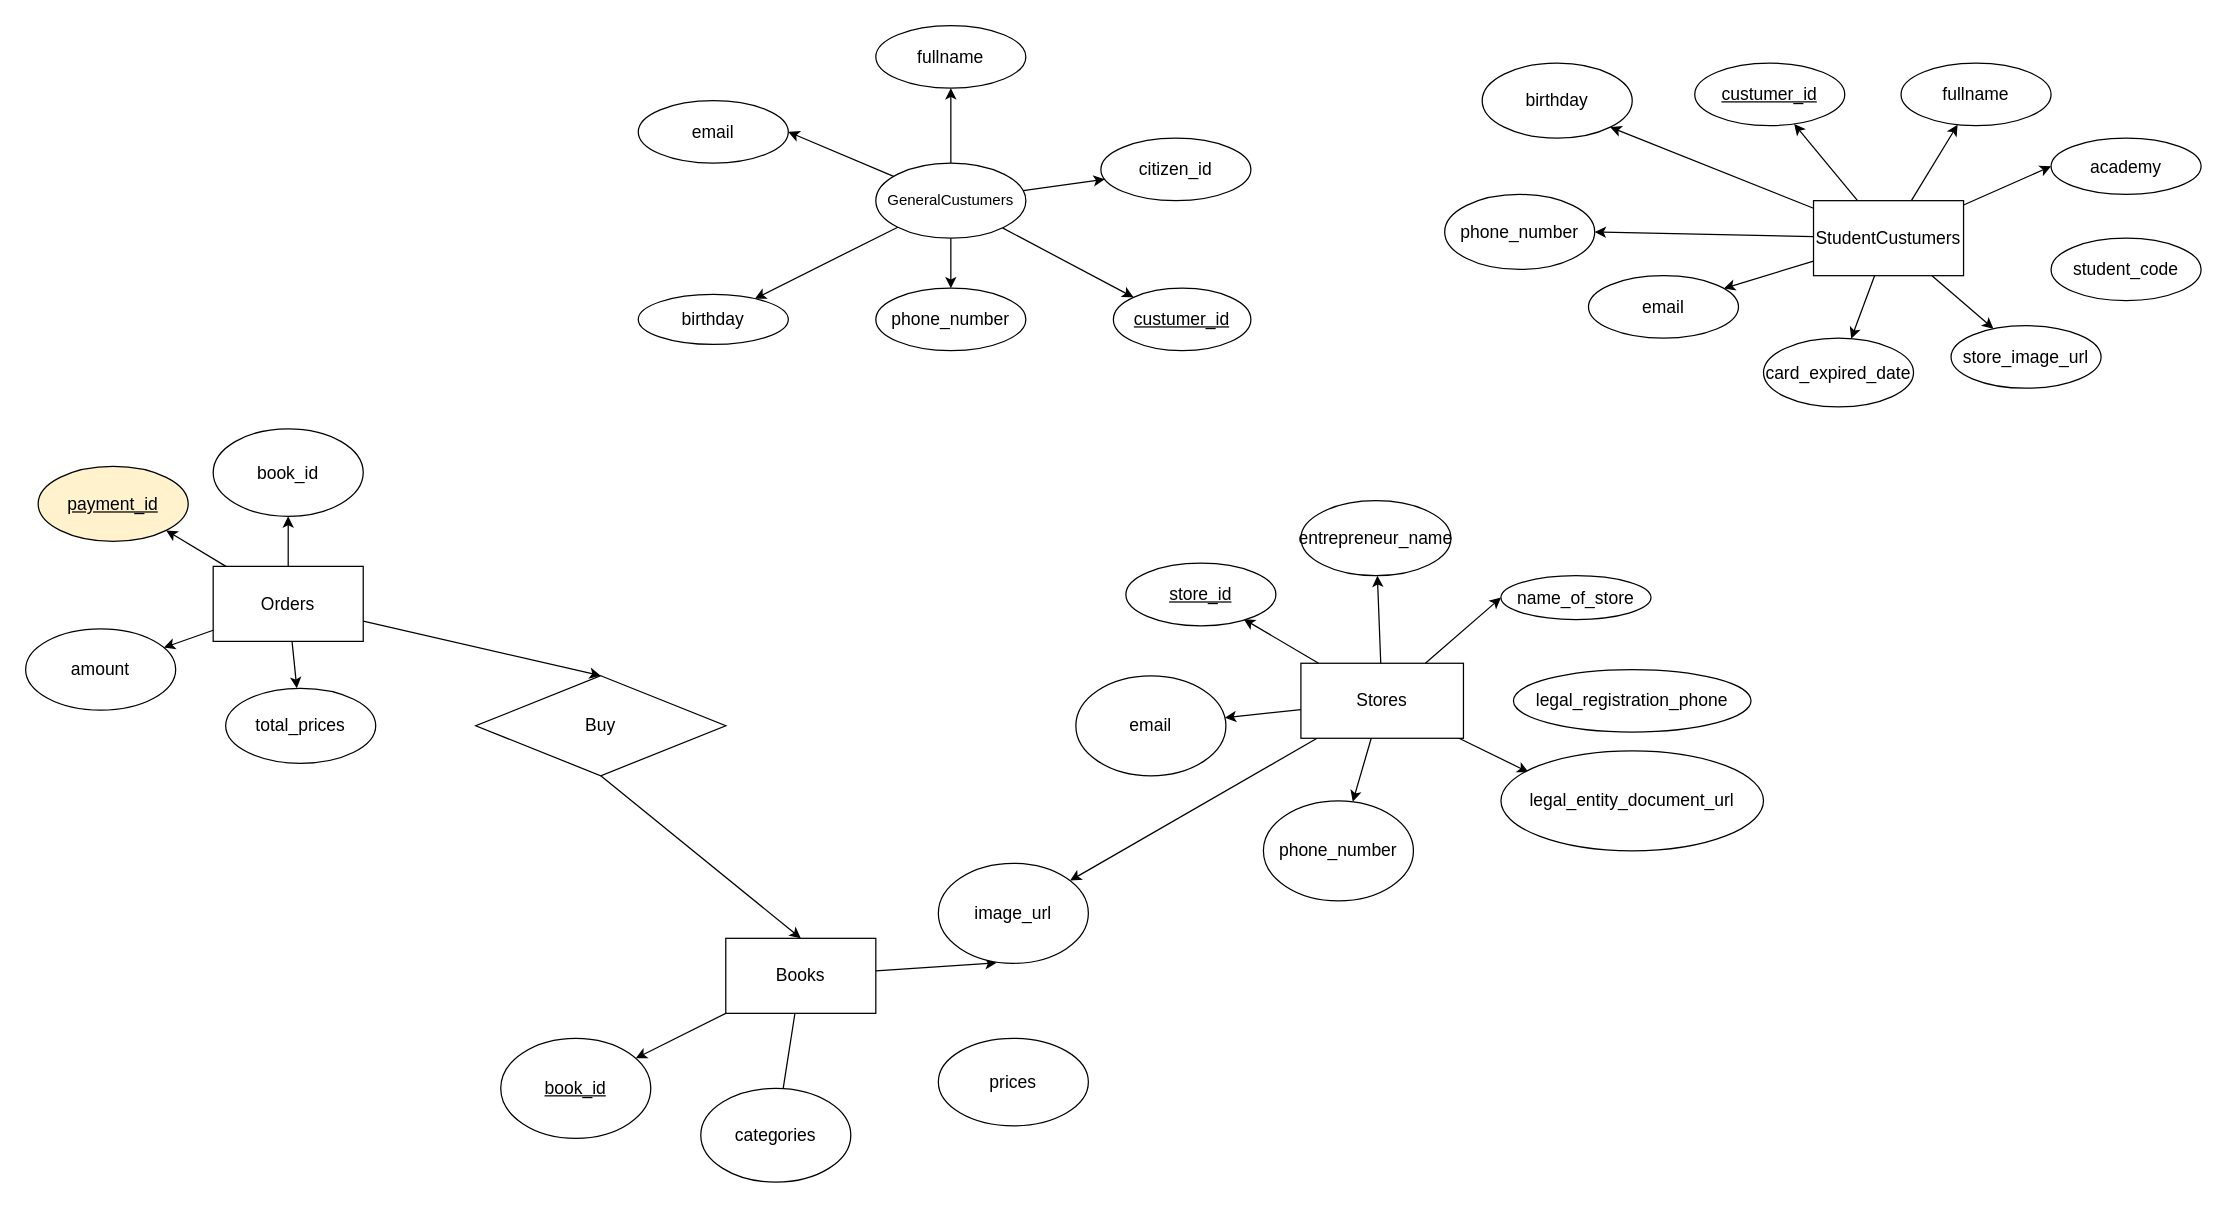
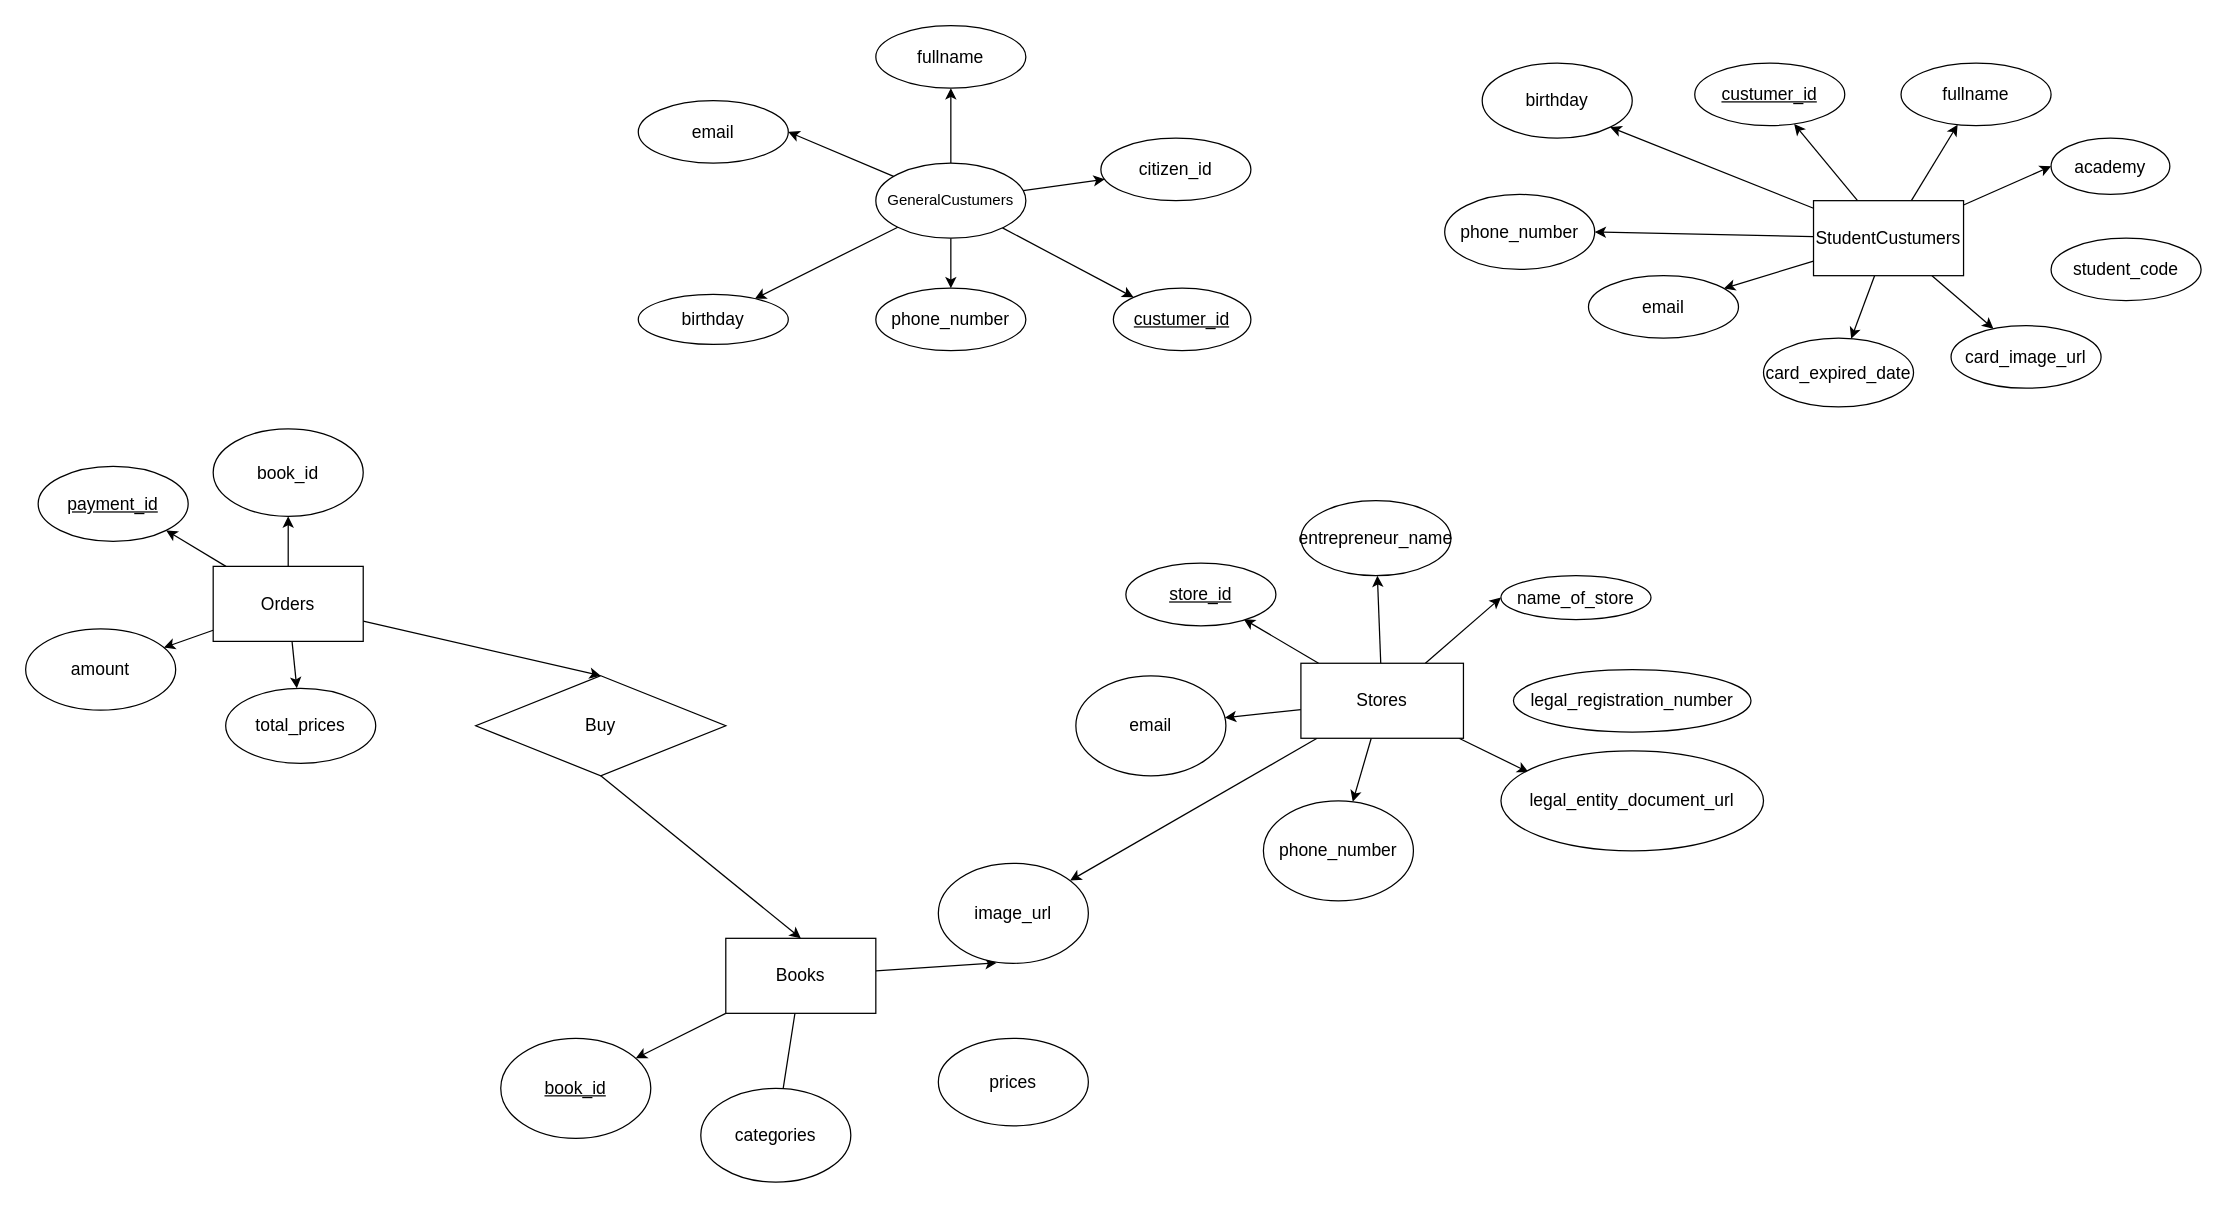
(2126, 166) -> (2110, 166)
(2026, 357) -> (2026, 357)
(113, 504) -> (113, 504)
(1632, 701) -> (1632, 701)
